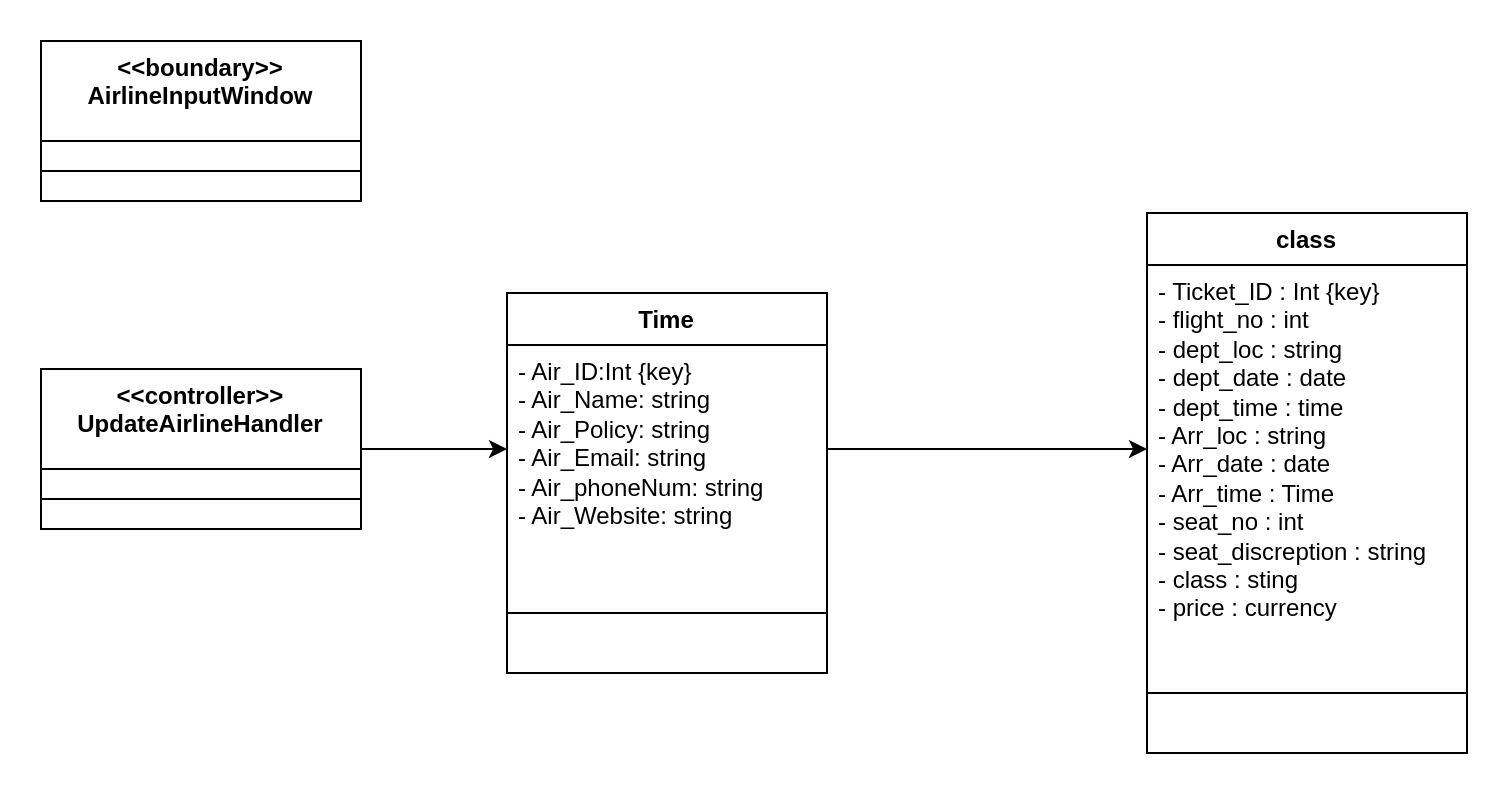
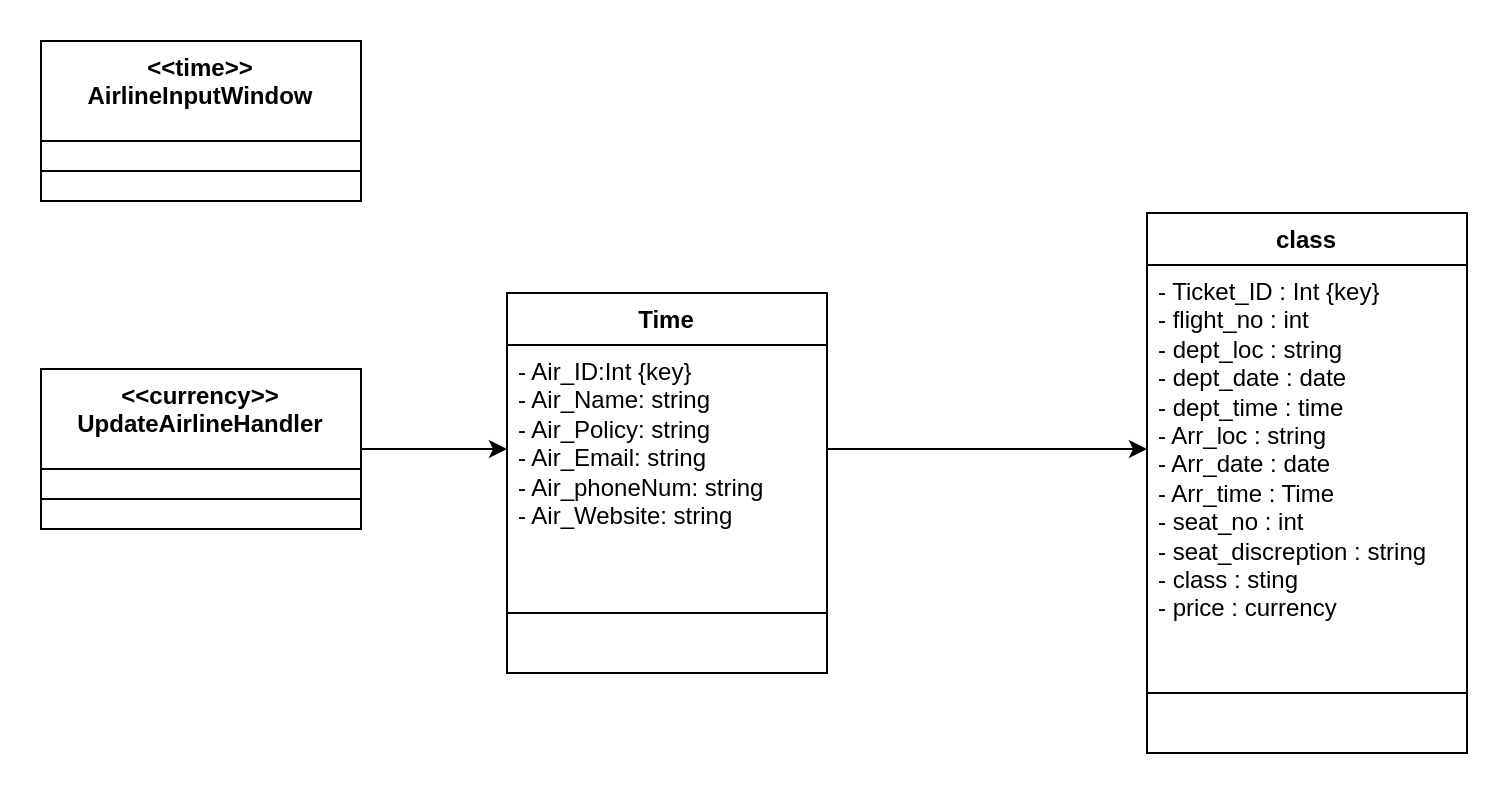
(201, 84) -> (201, 84)
(201, 412) -> (201, 412)
